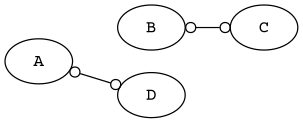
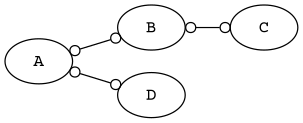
none -> (95, 44)
